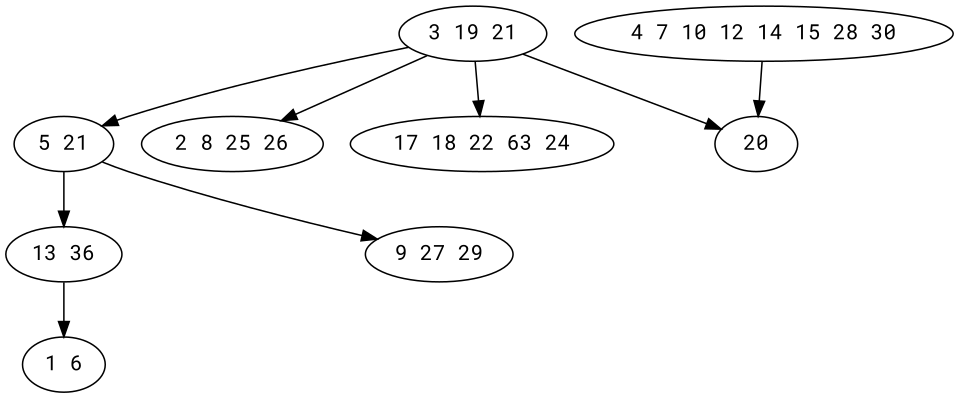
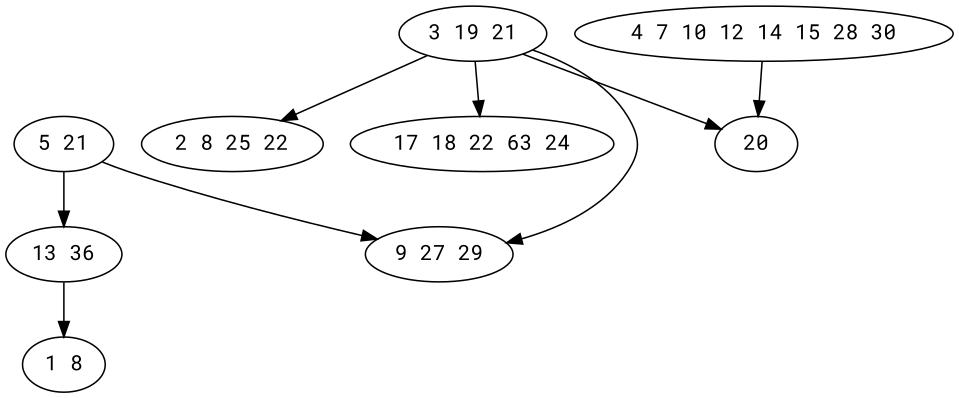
(262, 80) -> (637, 149)
(232, 144) -> (232, 144)
(64, 365) -> (64, 365)
